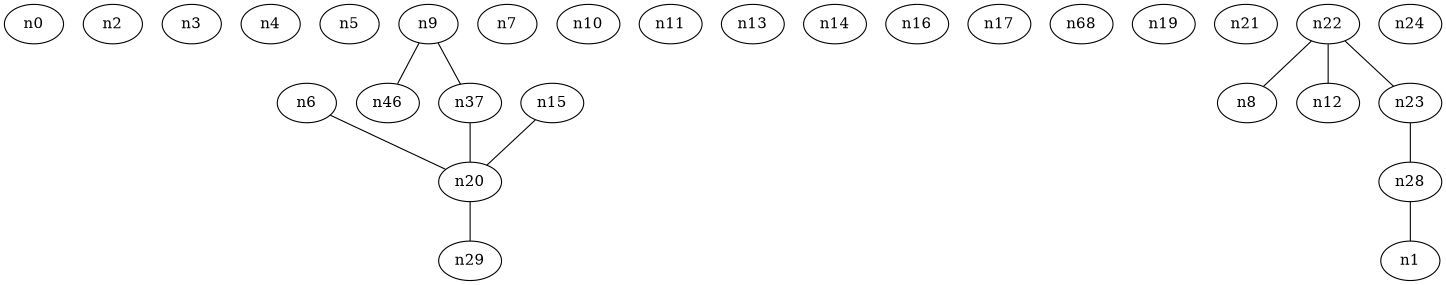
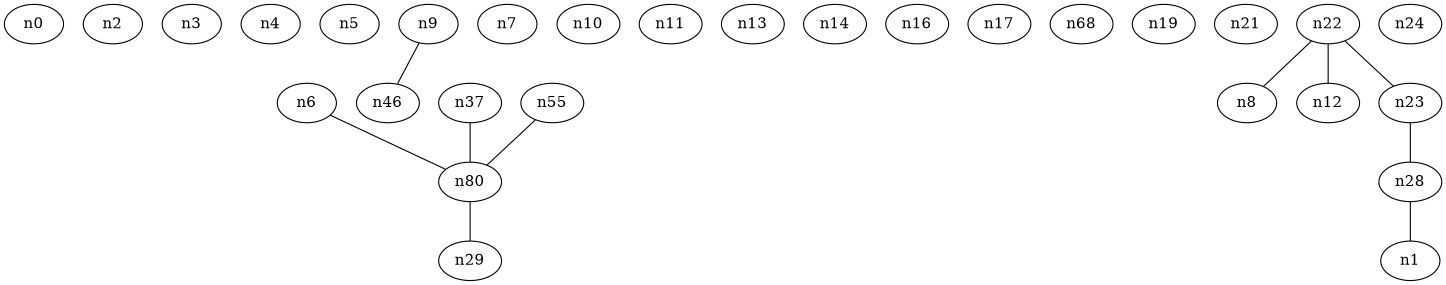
(449, 64) -> none
(552, 103) -> (552, 103)
(470, 182) -> (470, 182)
